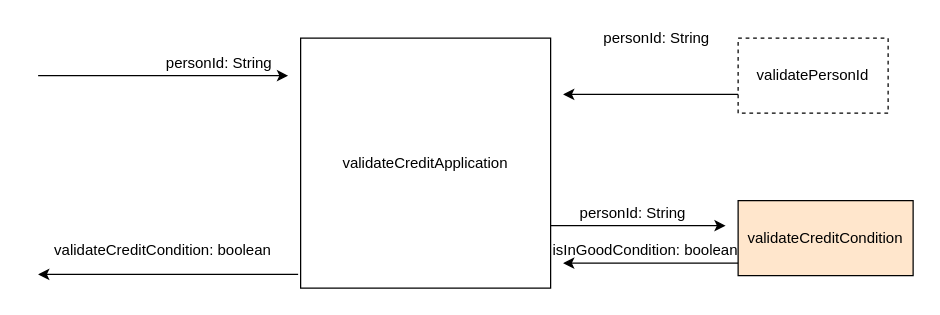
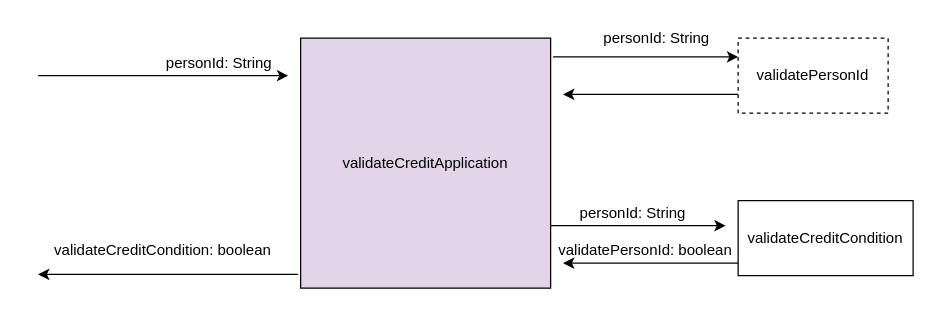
none -> (641, 57)
(426, 163) -> (426, 163)
(826, 238) -> (826, 238)
(646, 251) -> (646, 251)
